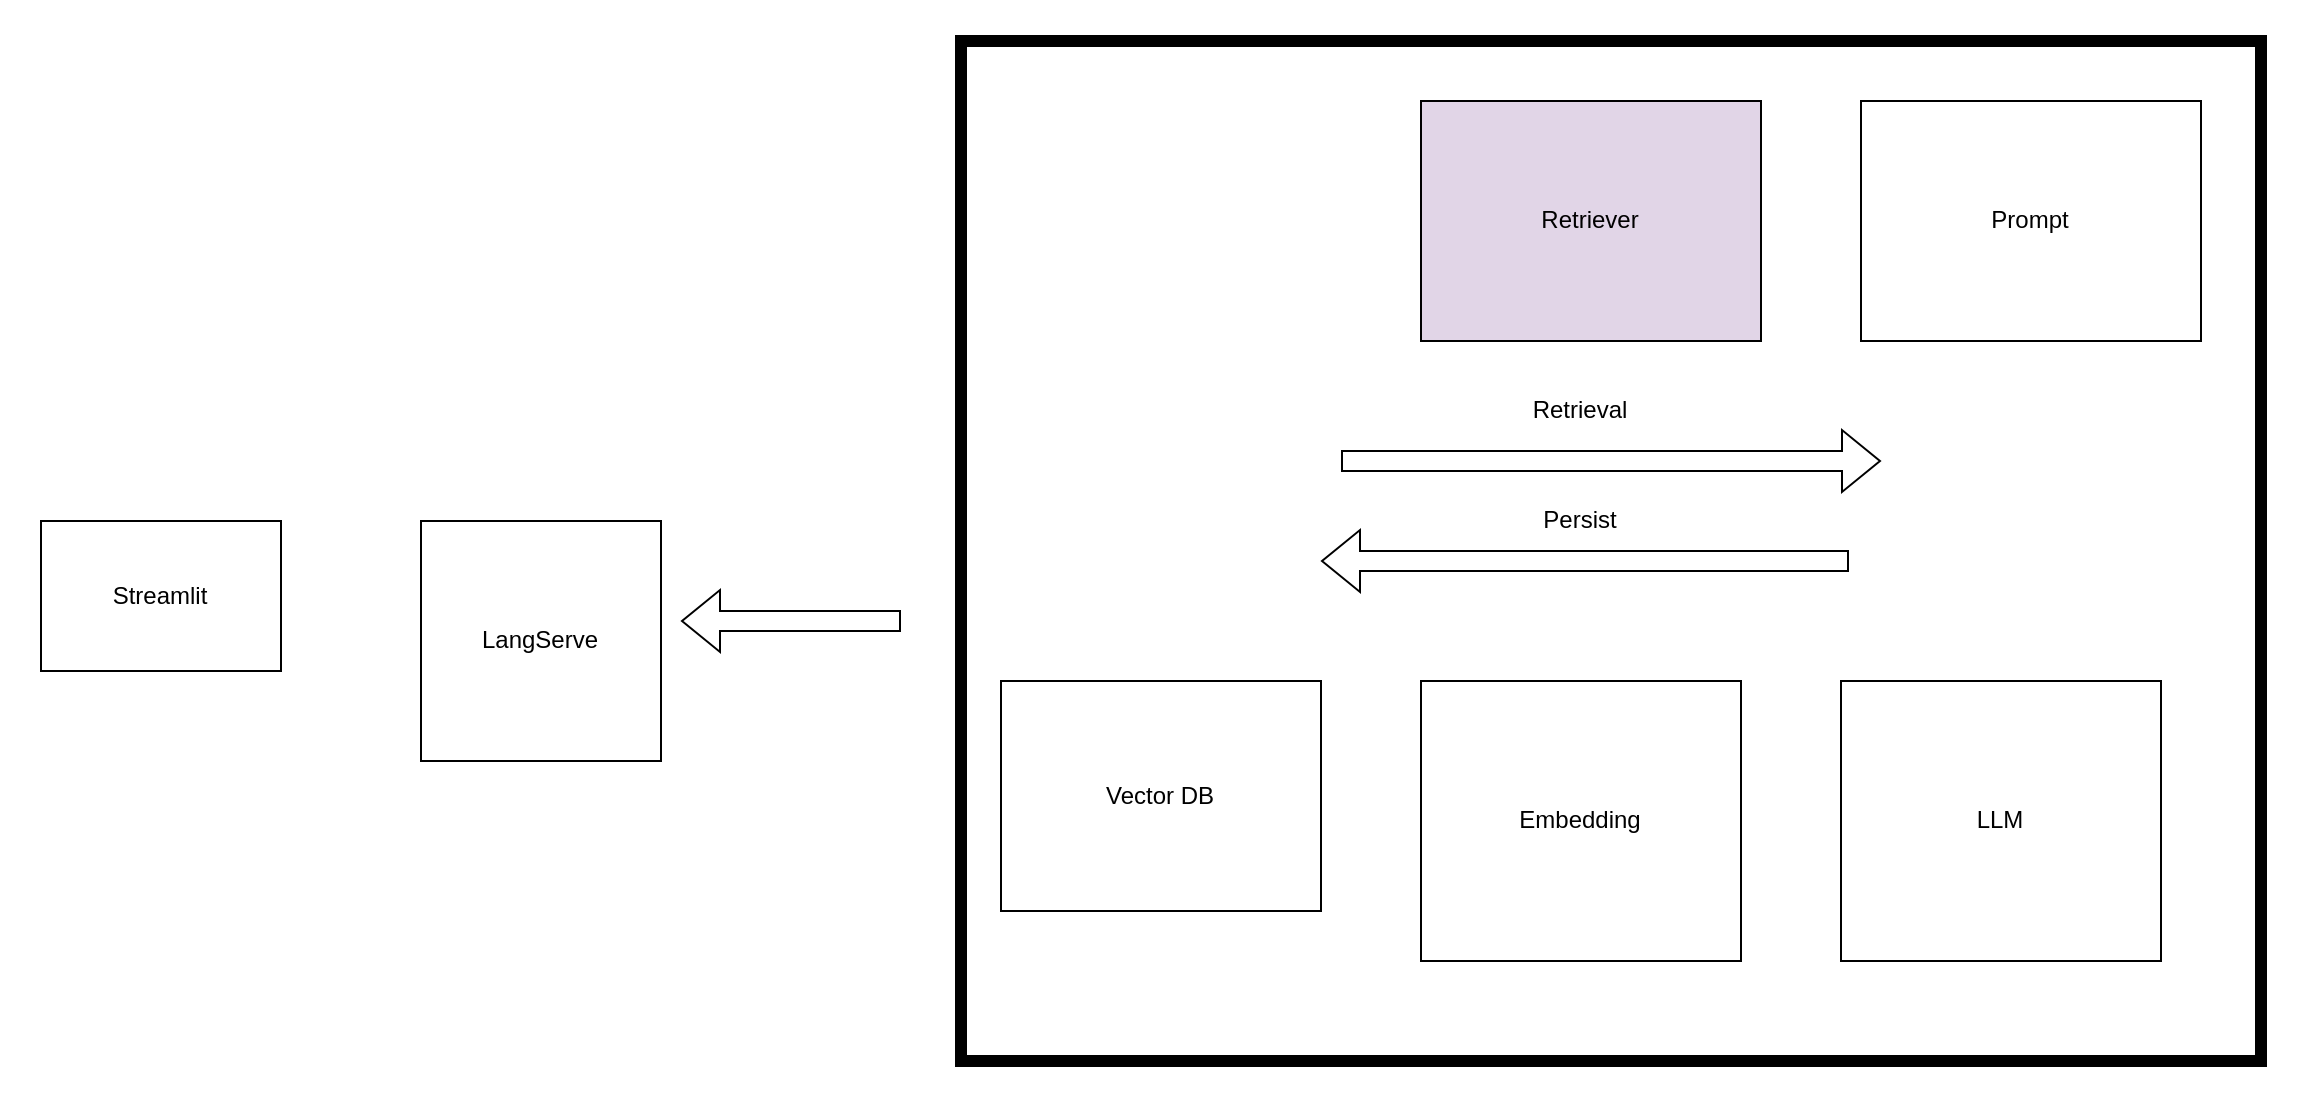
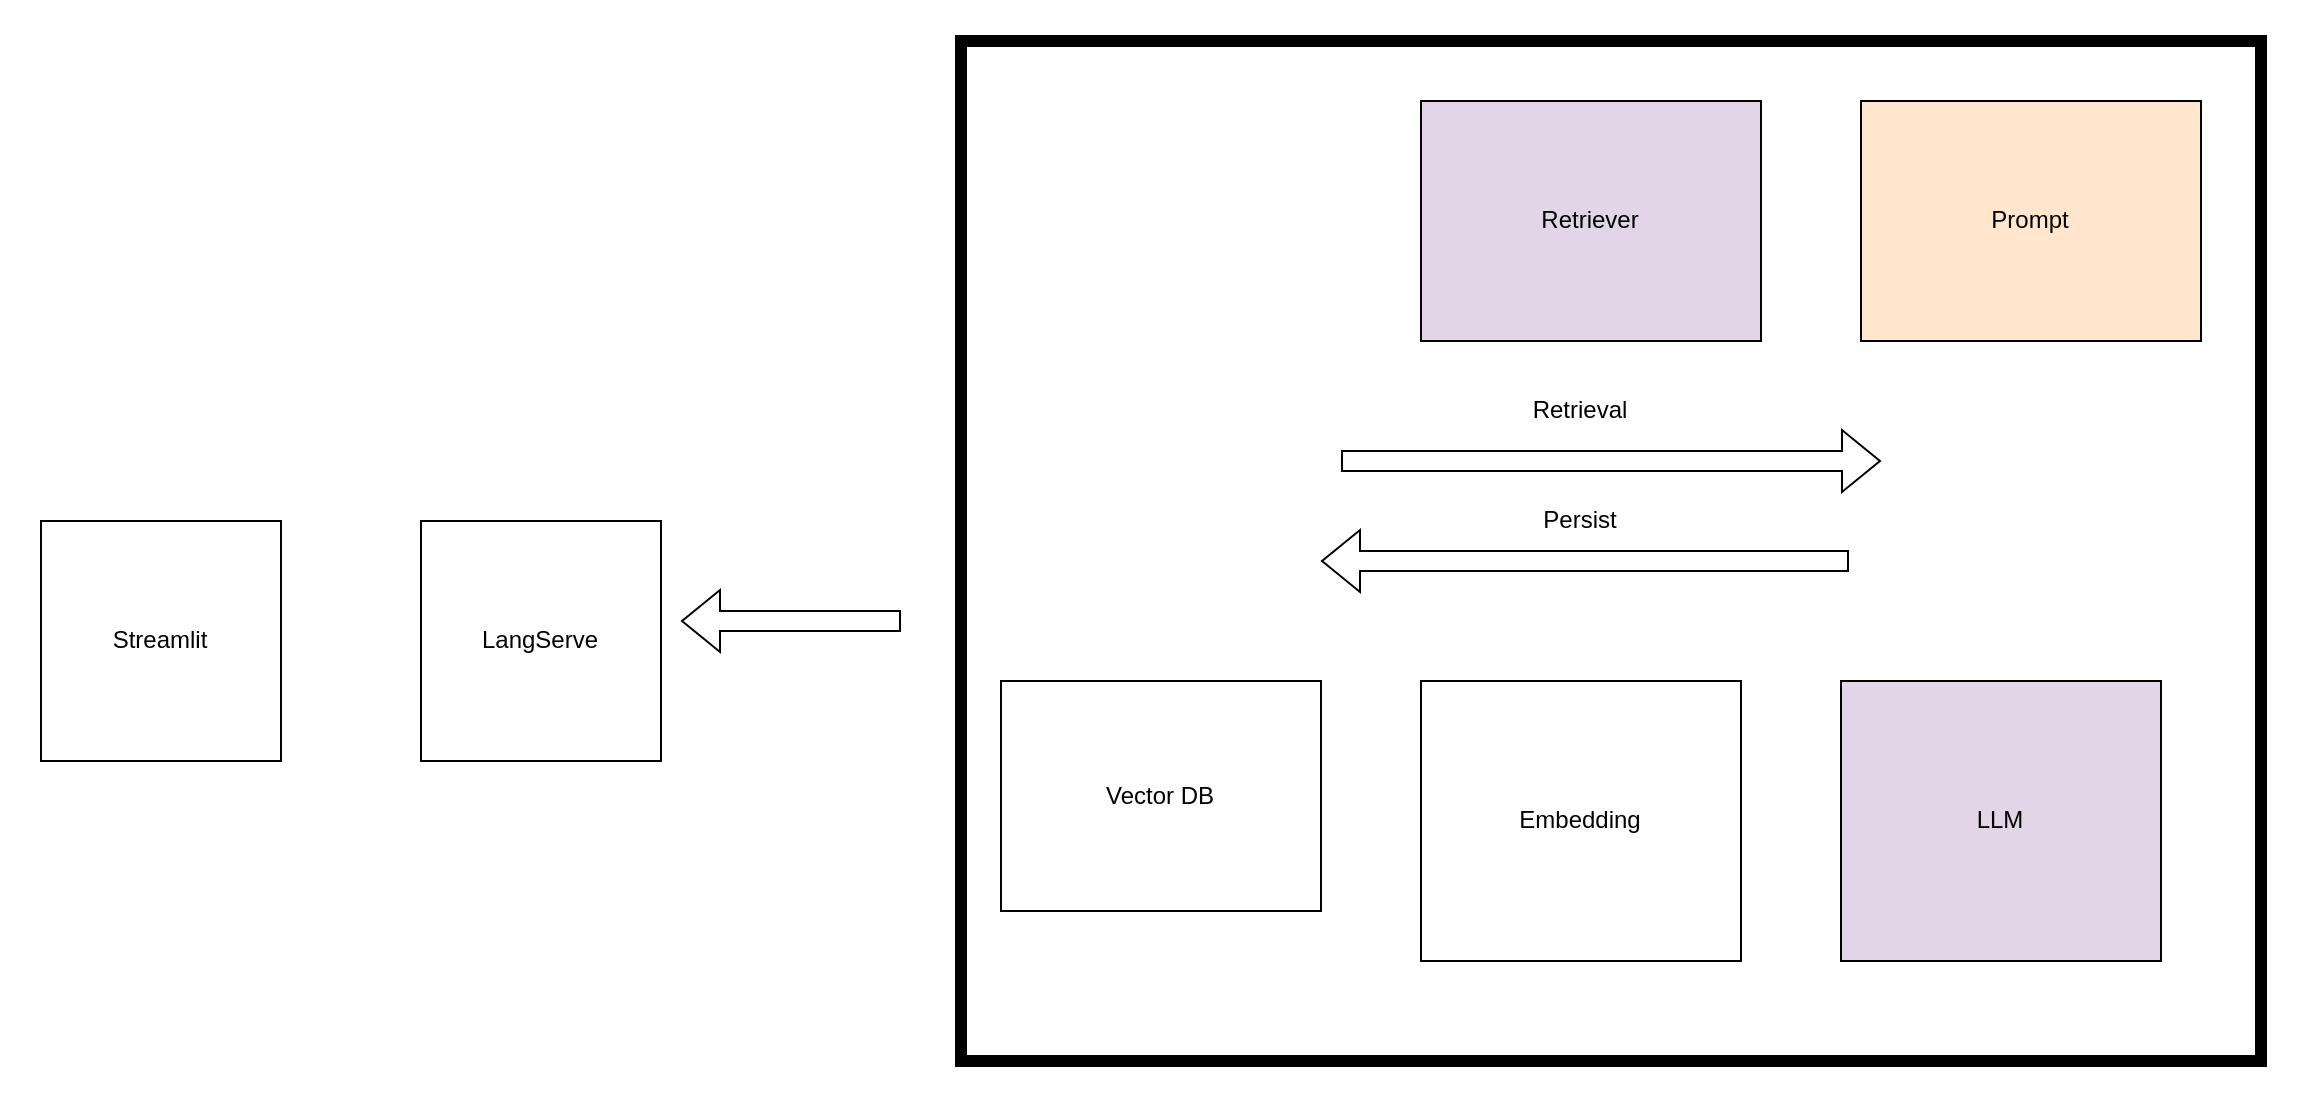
(2031, 221) -> (2031, 221)
(161, 596) -> (161, 641)
(2001, 821) -> (2001, 821)
